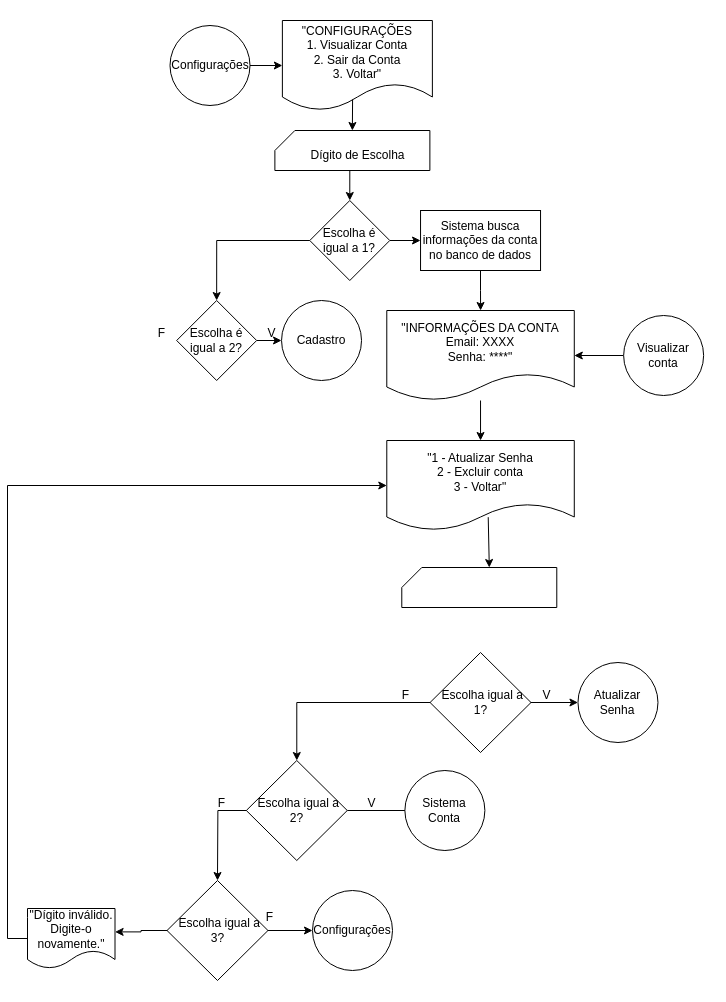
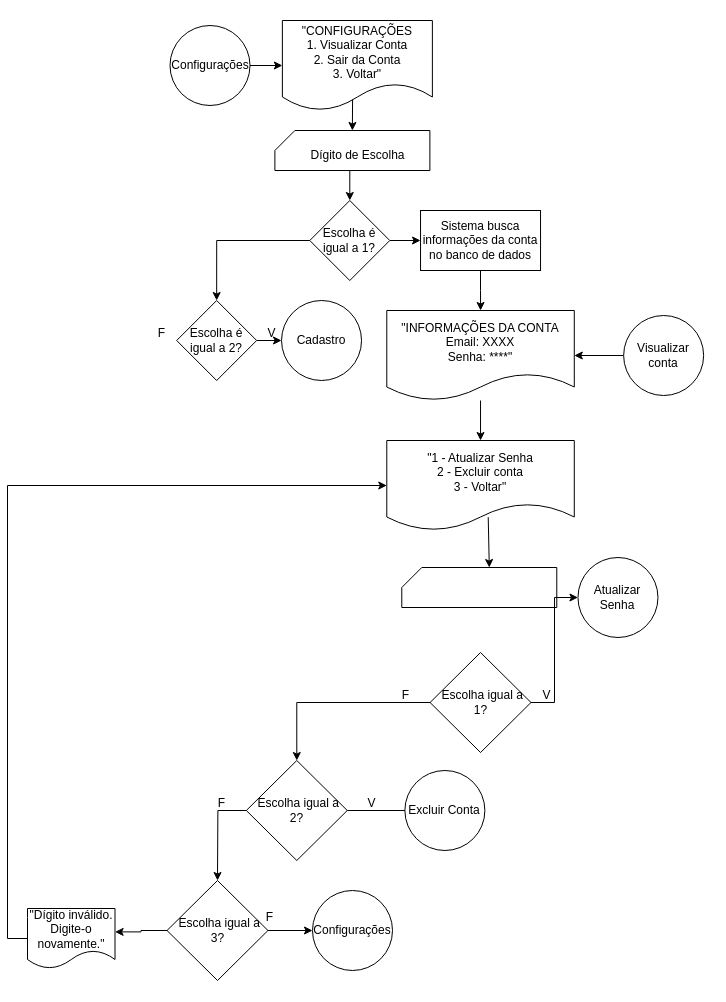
(618, 703) -> (618, 598)
(445, 811) -> (445, 811)
